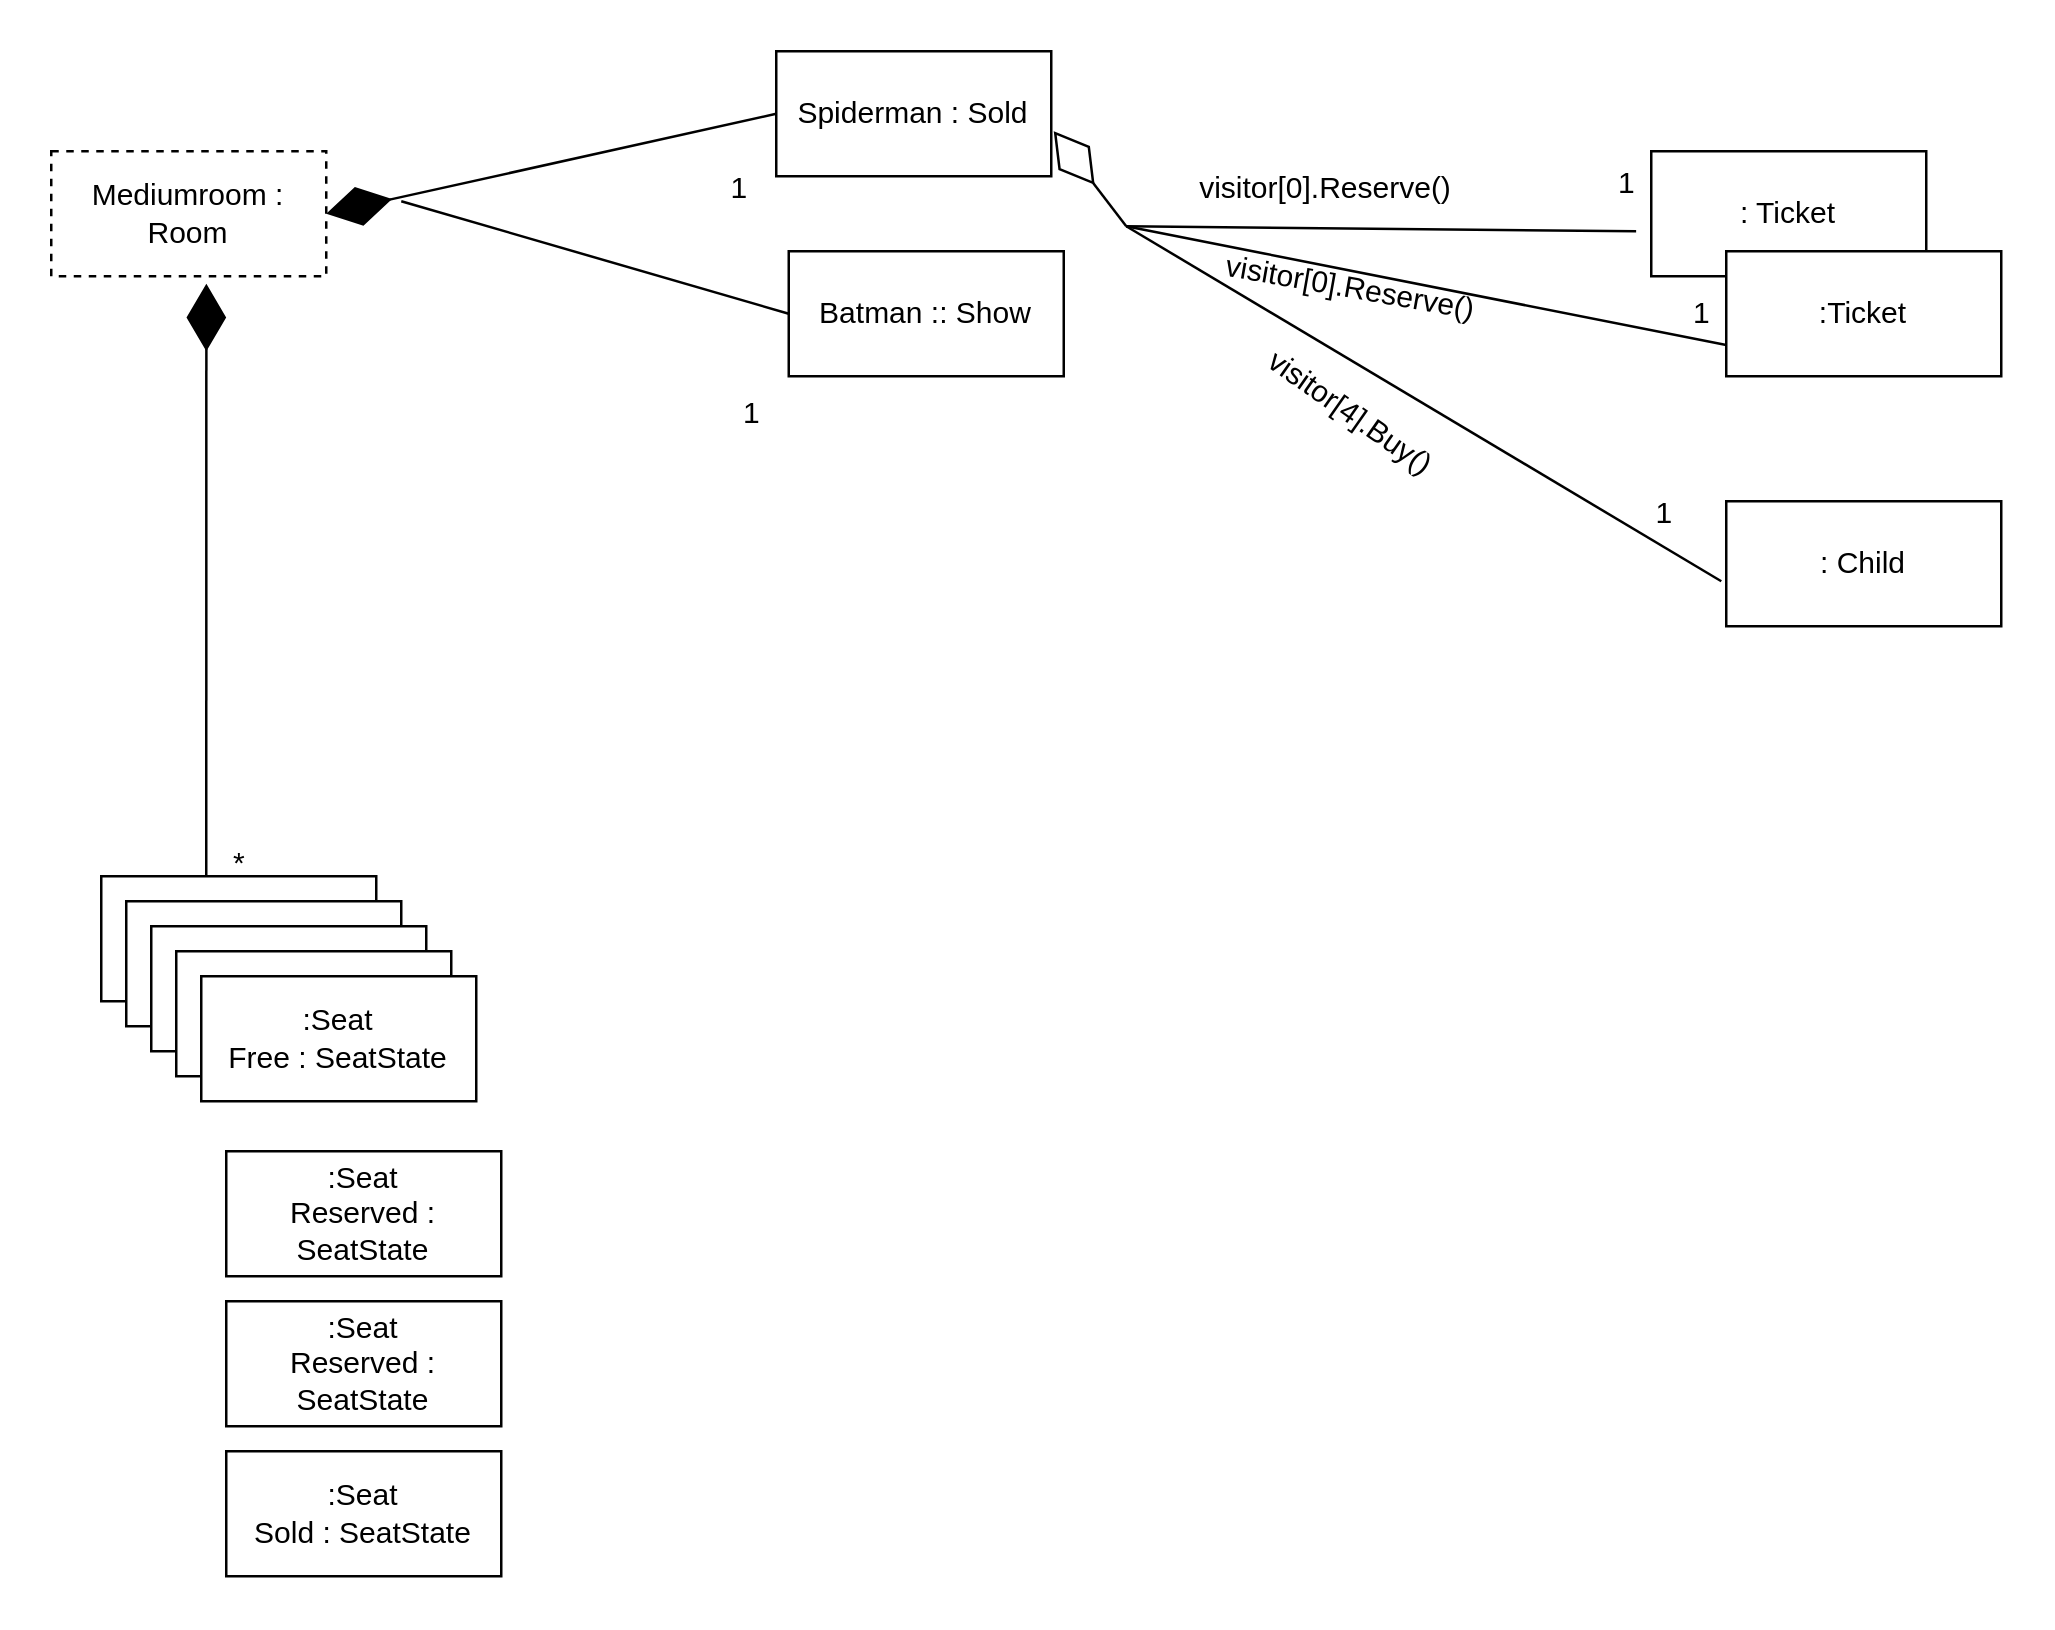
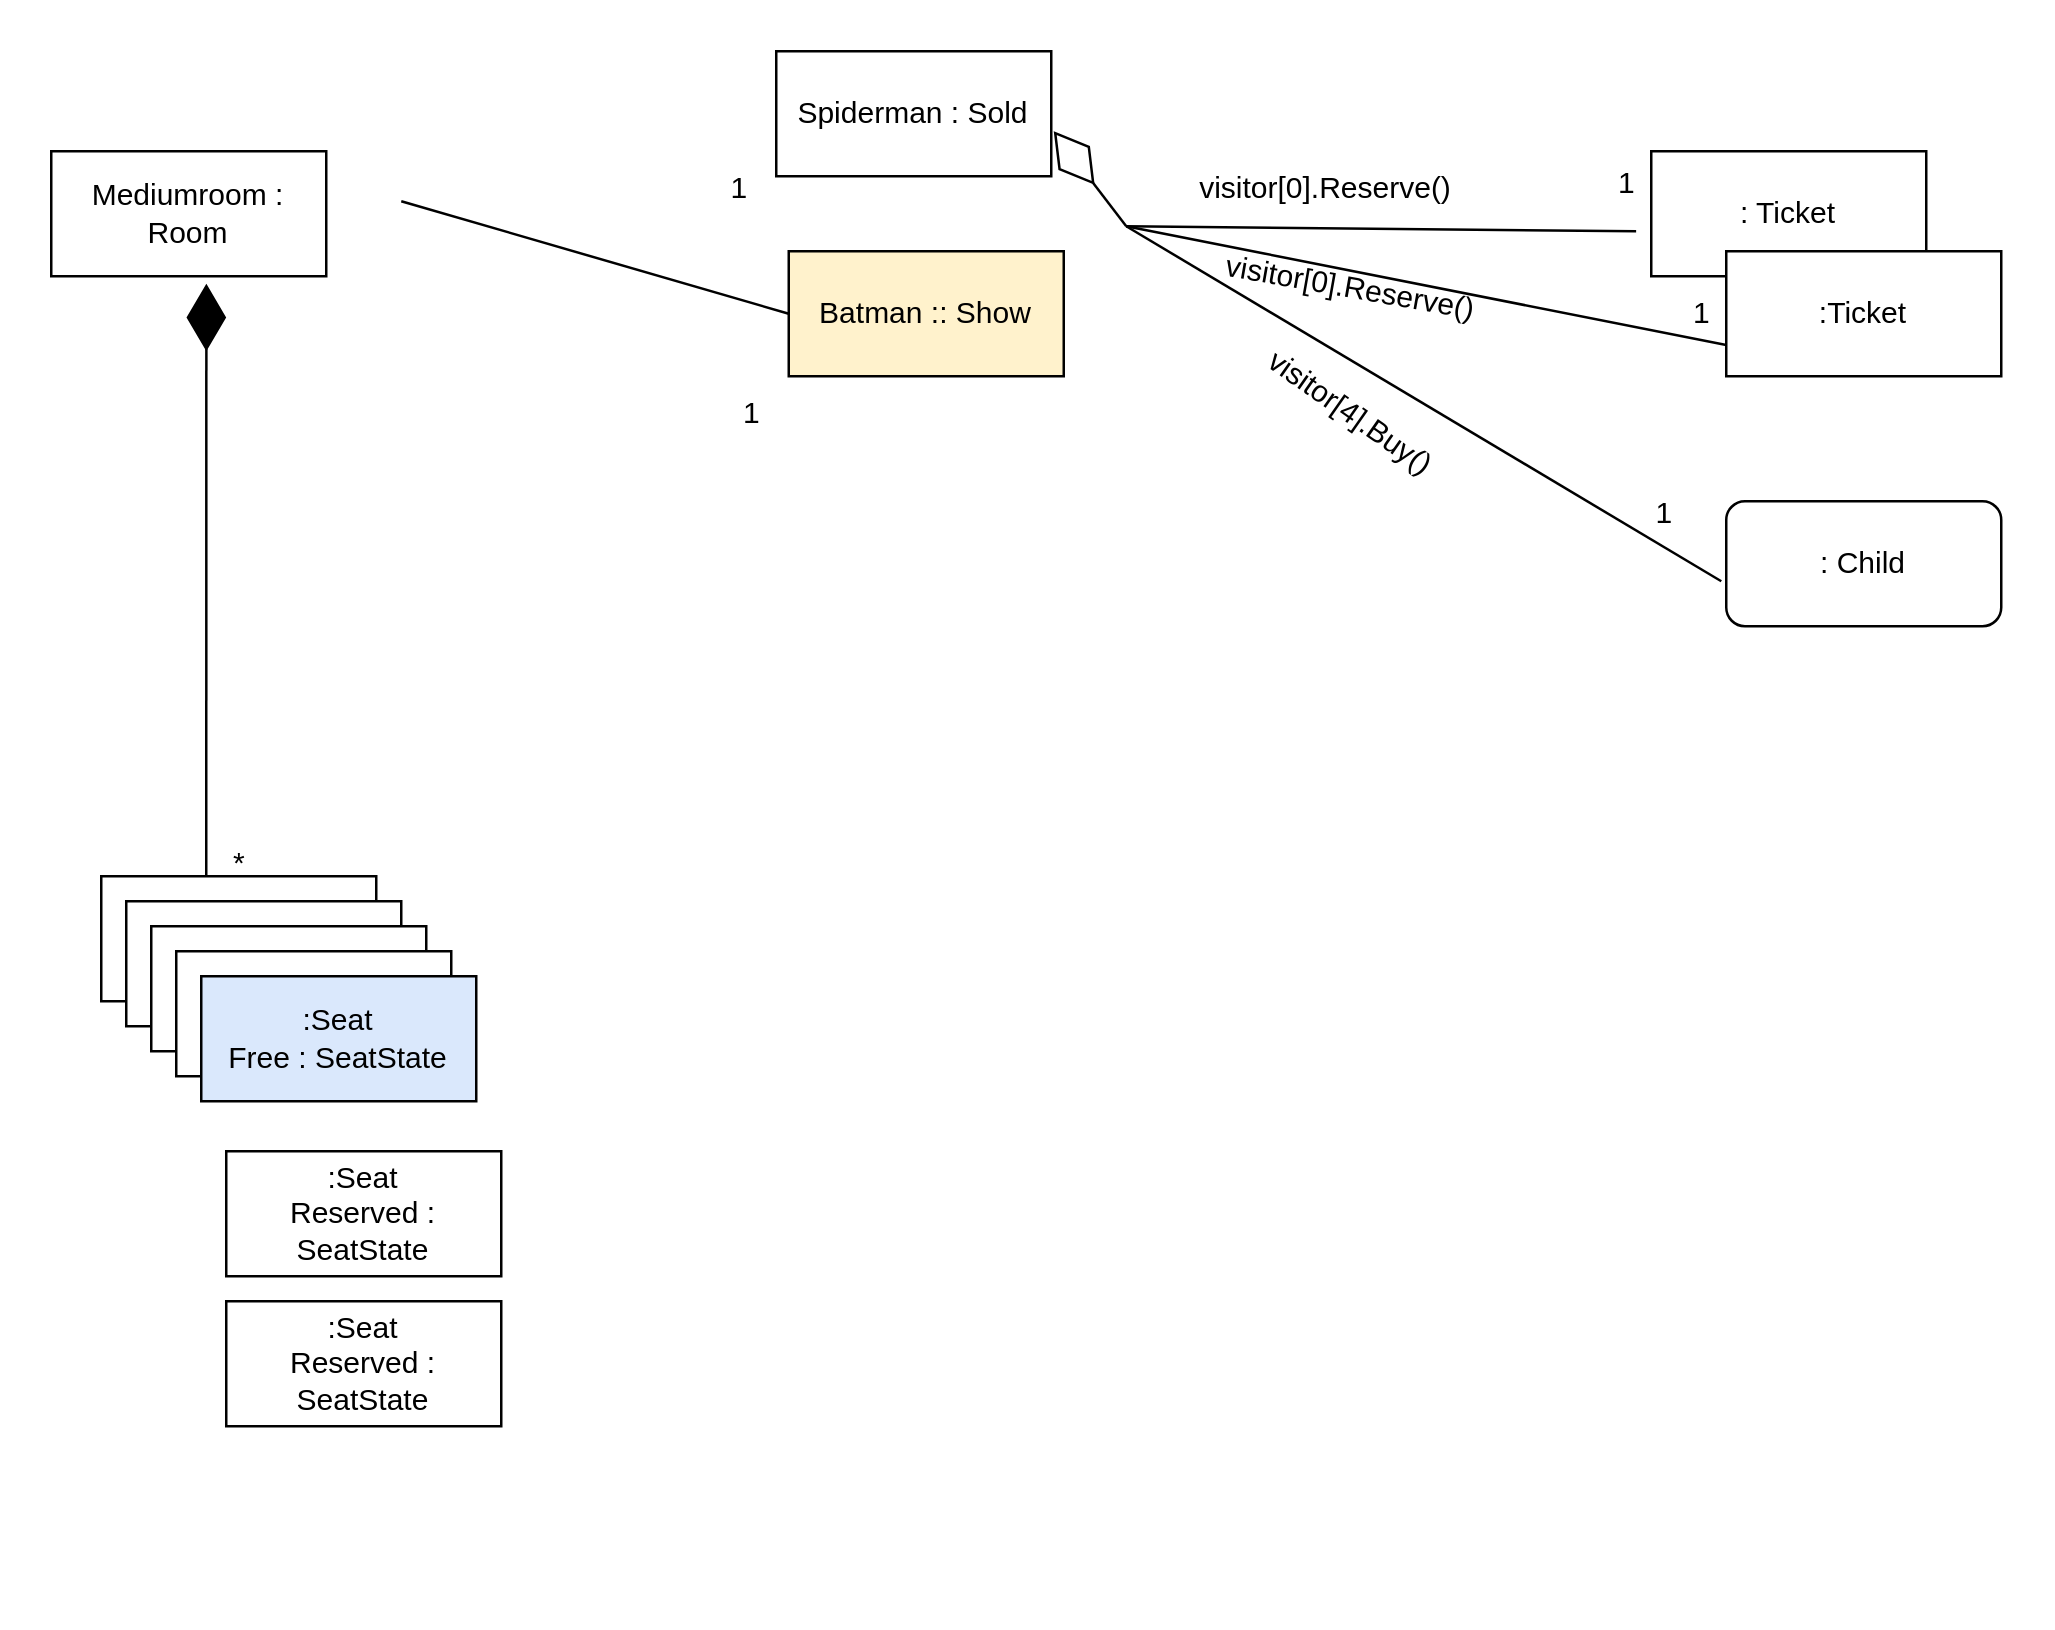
(583, 157) -> none
(189, 214) -> (189, 214)
(926, 314) -> (926, 314)
(1864, 564) -> (1864, 564)
(339, 1039) -> (339, 1039)
(364, 1514) -> none
